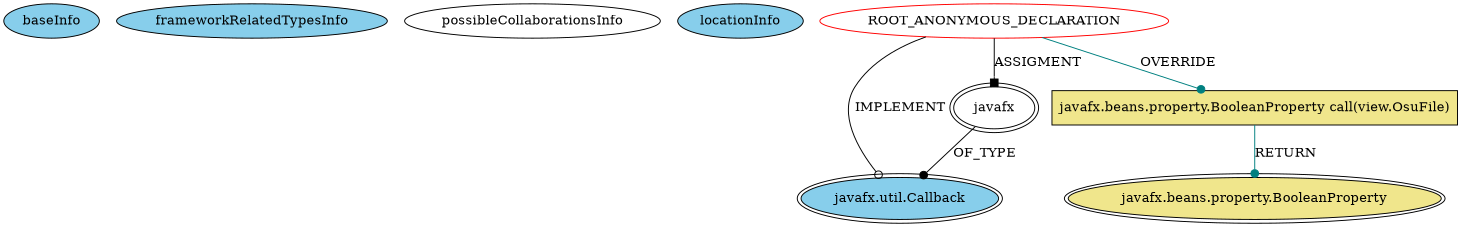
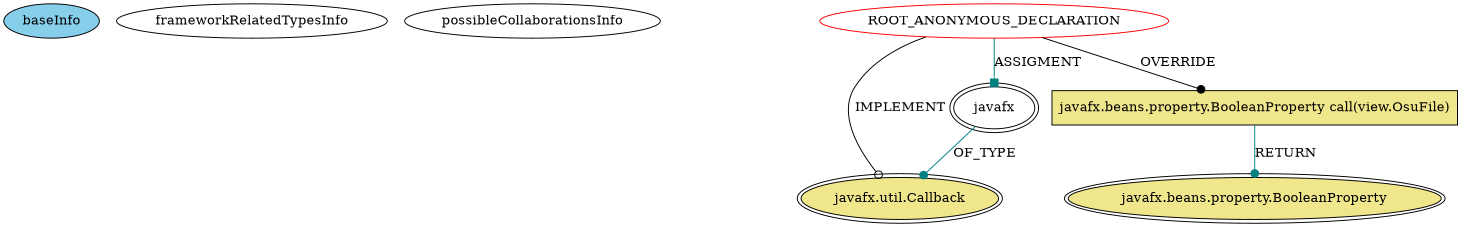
(252, 21) -> (252, 21)
(740, 21) -> none
(994, 58) -> (994, 58)
(1120, 63) -> (1120, 63)
(951, 149) -> (951, 149)
(900, 198) -> (900, 198)
